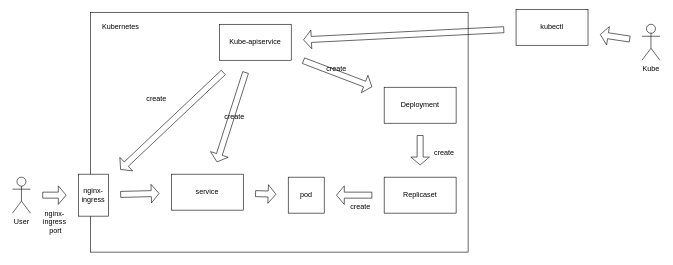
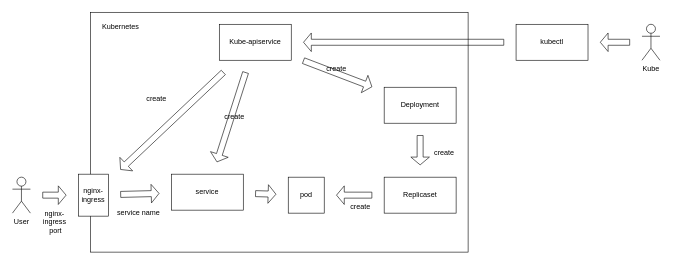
(552, 27) -> (552, 42)
none -> (138, 213)
